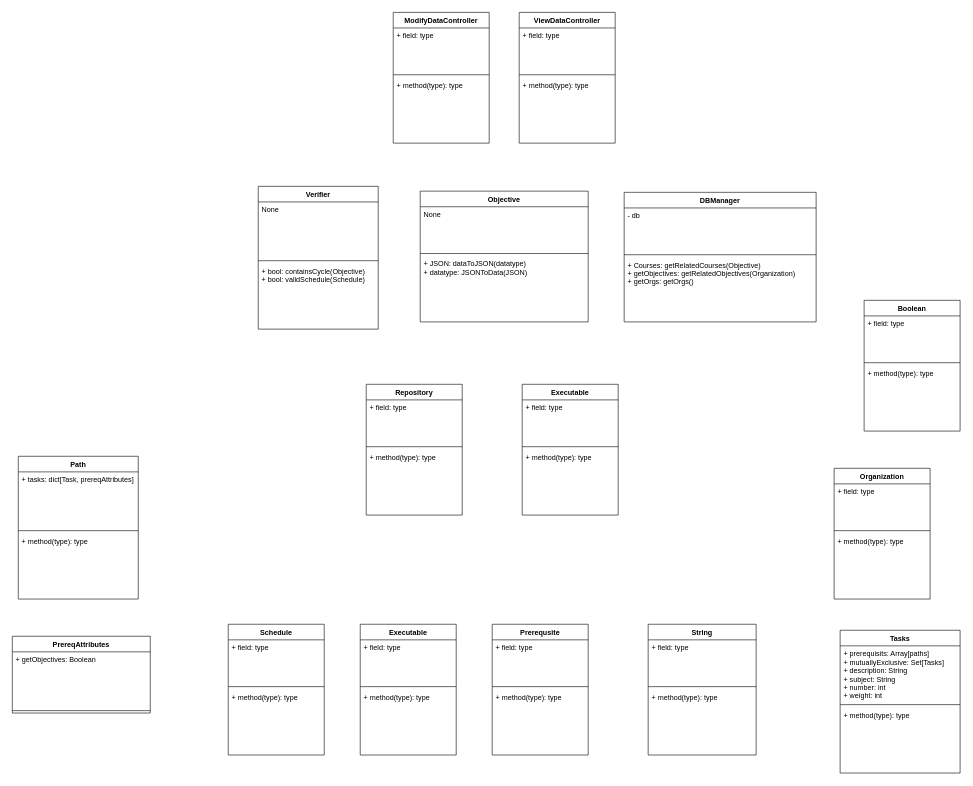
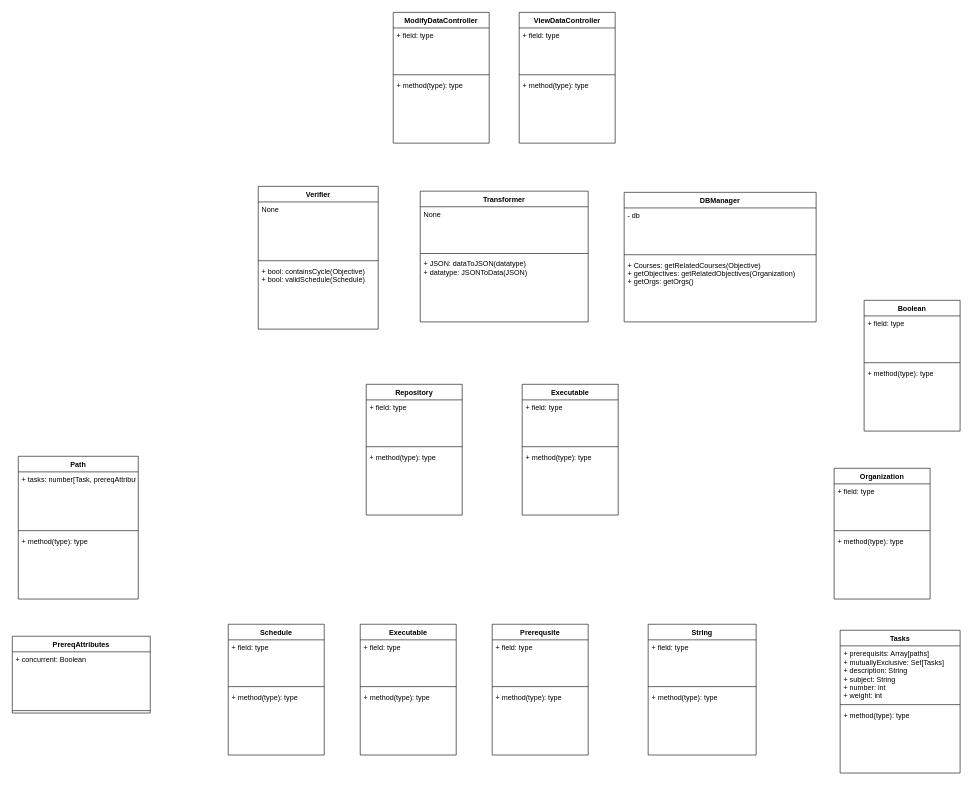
(504, 199) -> (504, 199)
(90, 480) -> (95, 480)
(59, 660) -> (54, 660)
